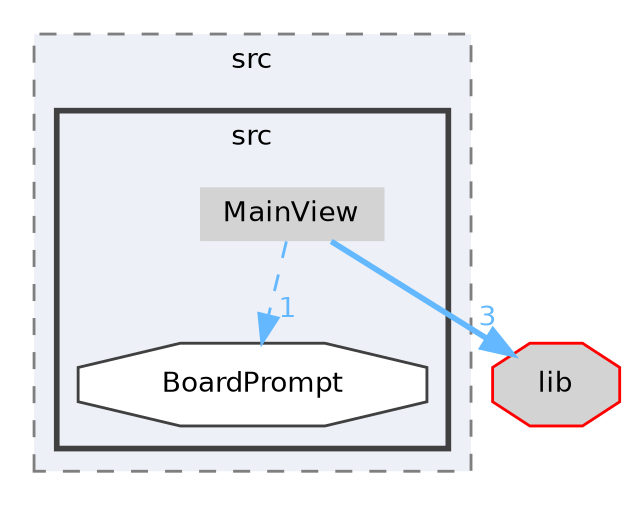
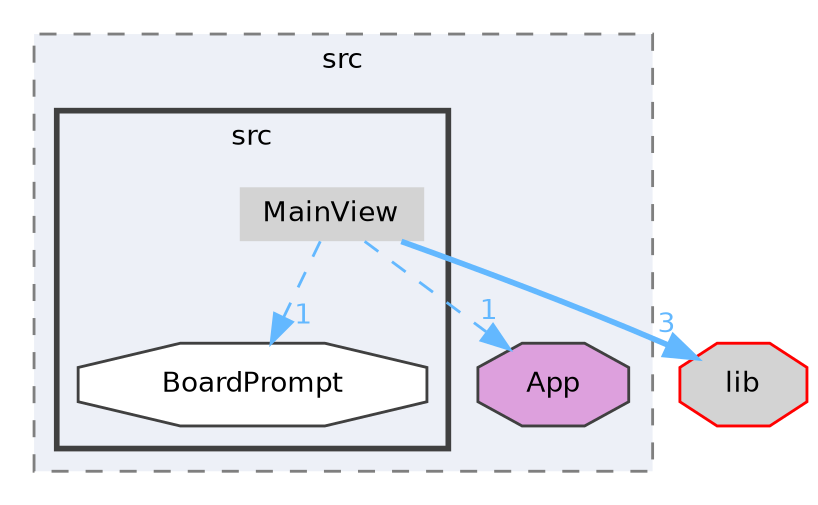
none -> (553, 385)
